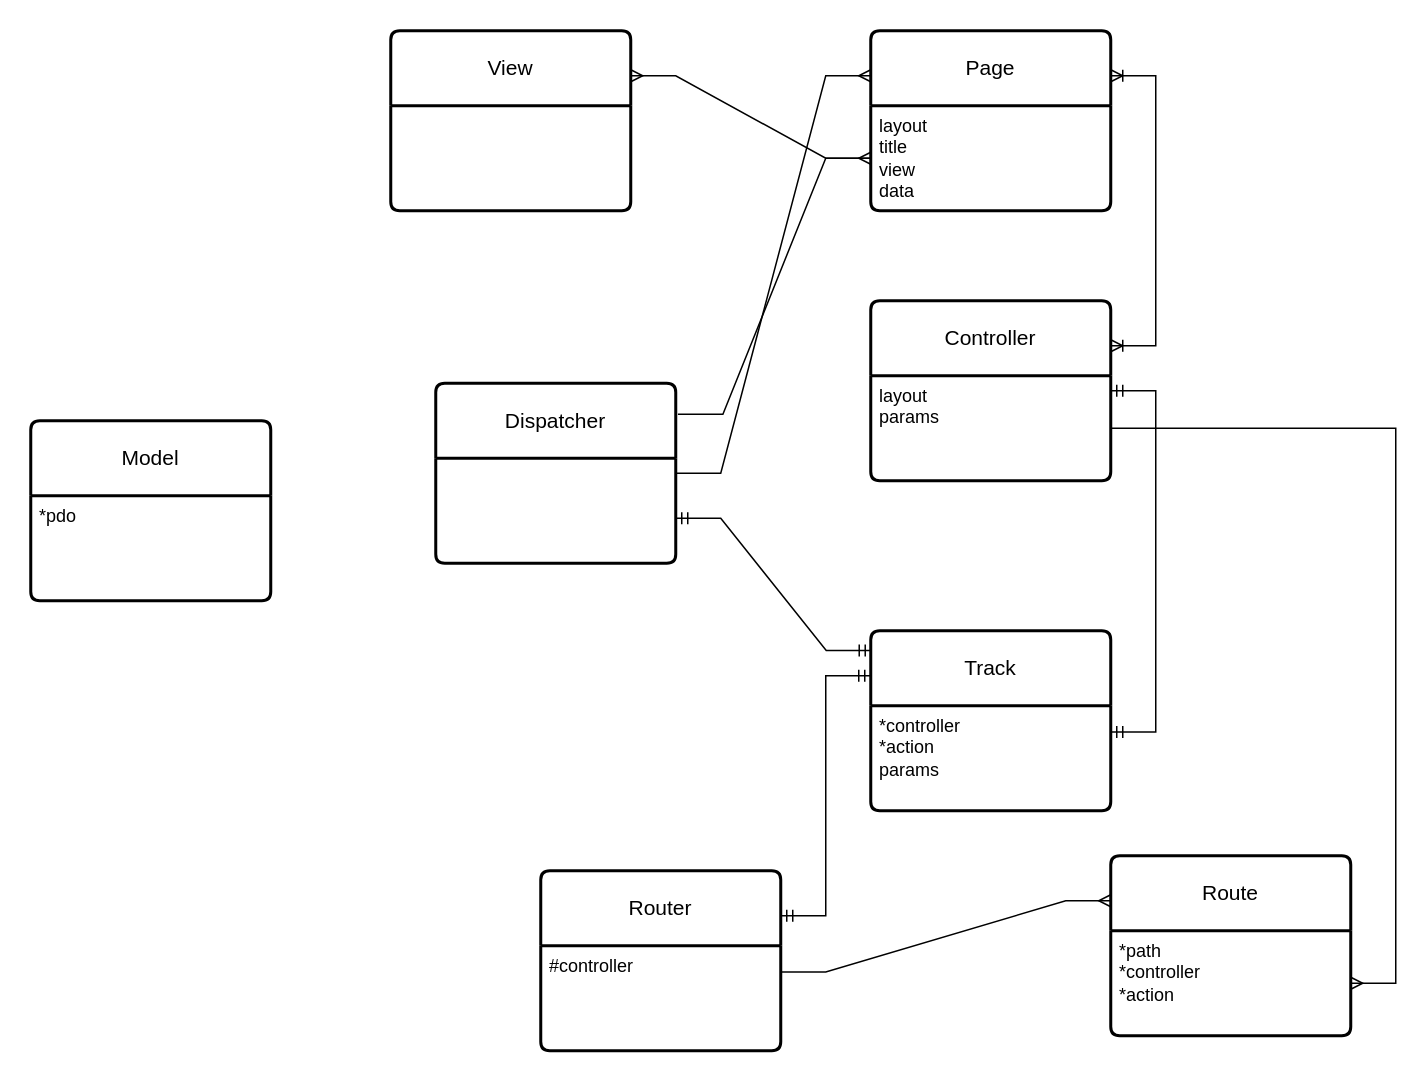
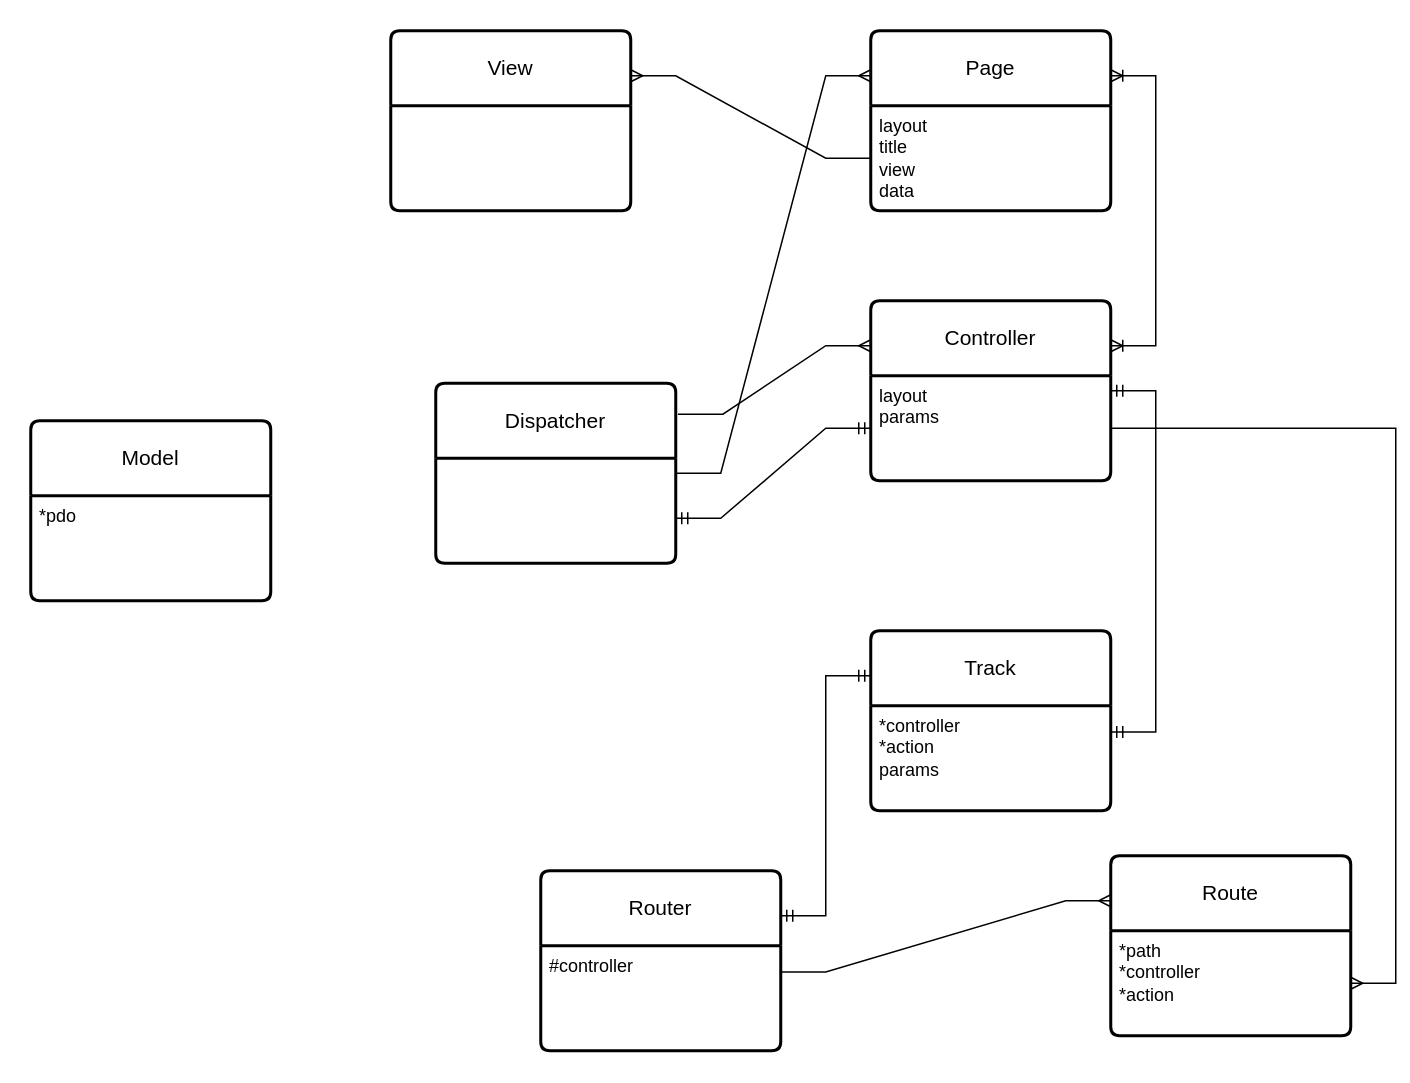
(794, 236) -> (791, 369)
(786, 600) -> (788, 460)
